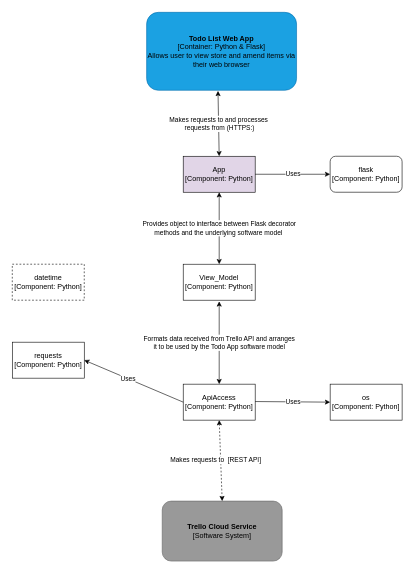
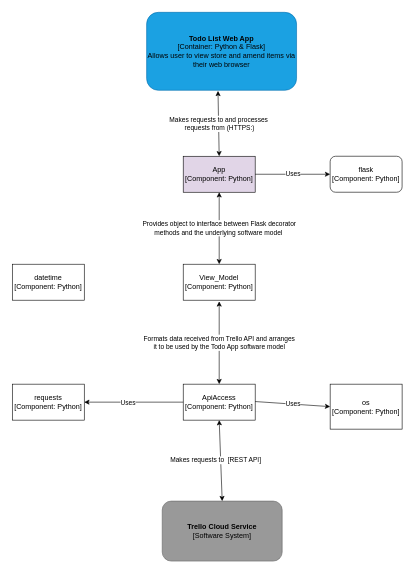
(48, 282) -> (48, 282)
(48, 360) -> (48, 402)
(366, 402) -> (366, 407)
(221, 457) -> (221, 457)
